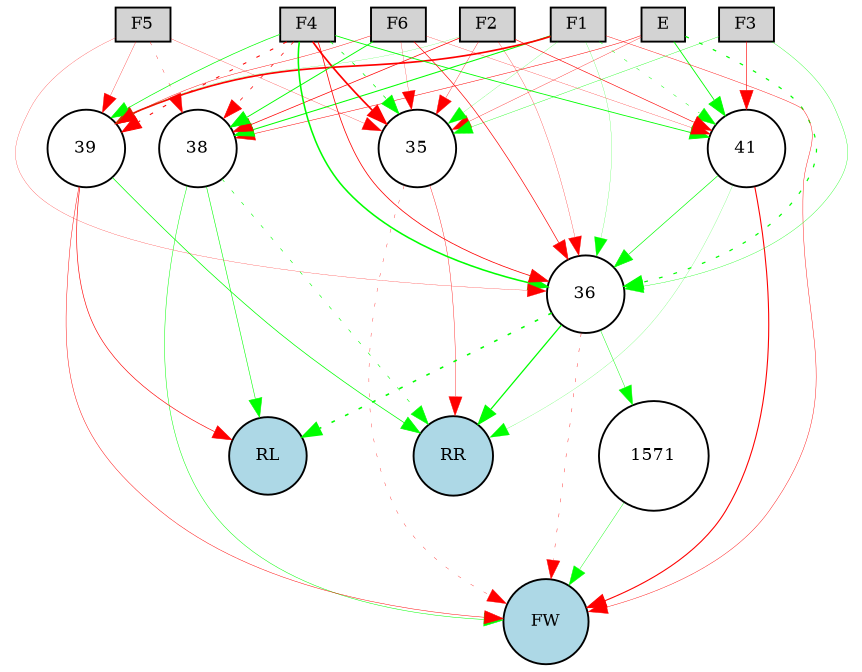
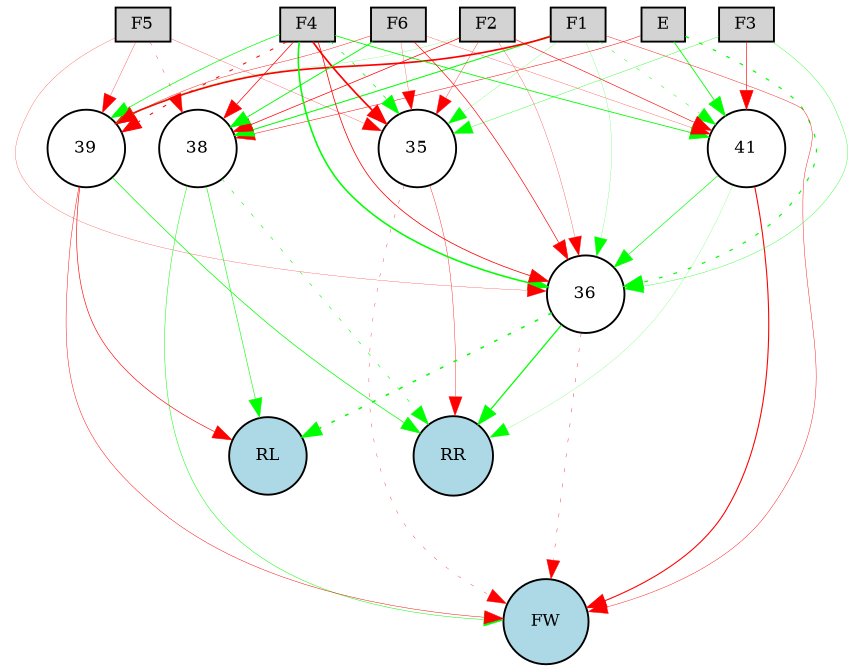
(556, 79) -> none
(251, 88) -> (251, 88)
(654, 456) -> none
